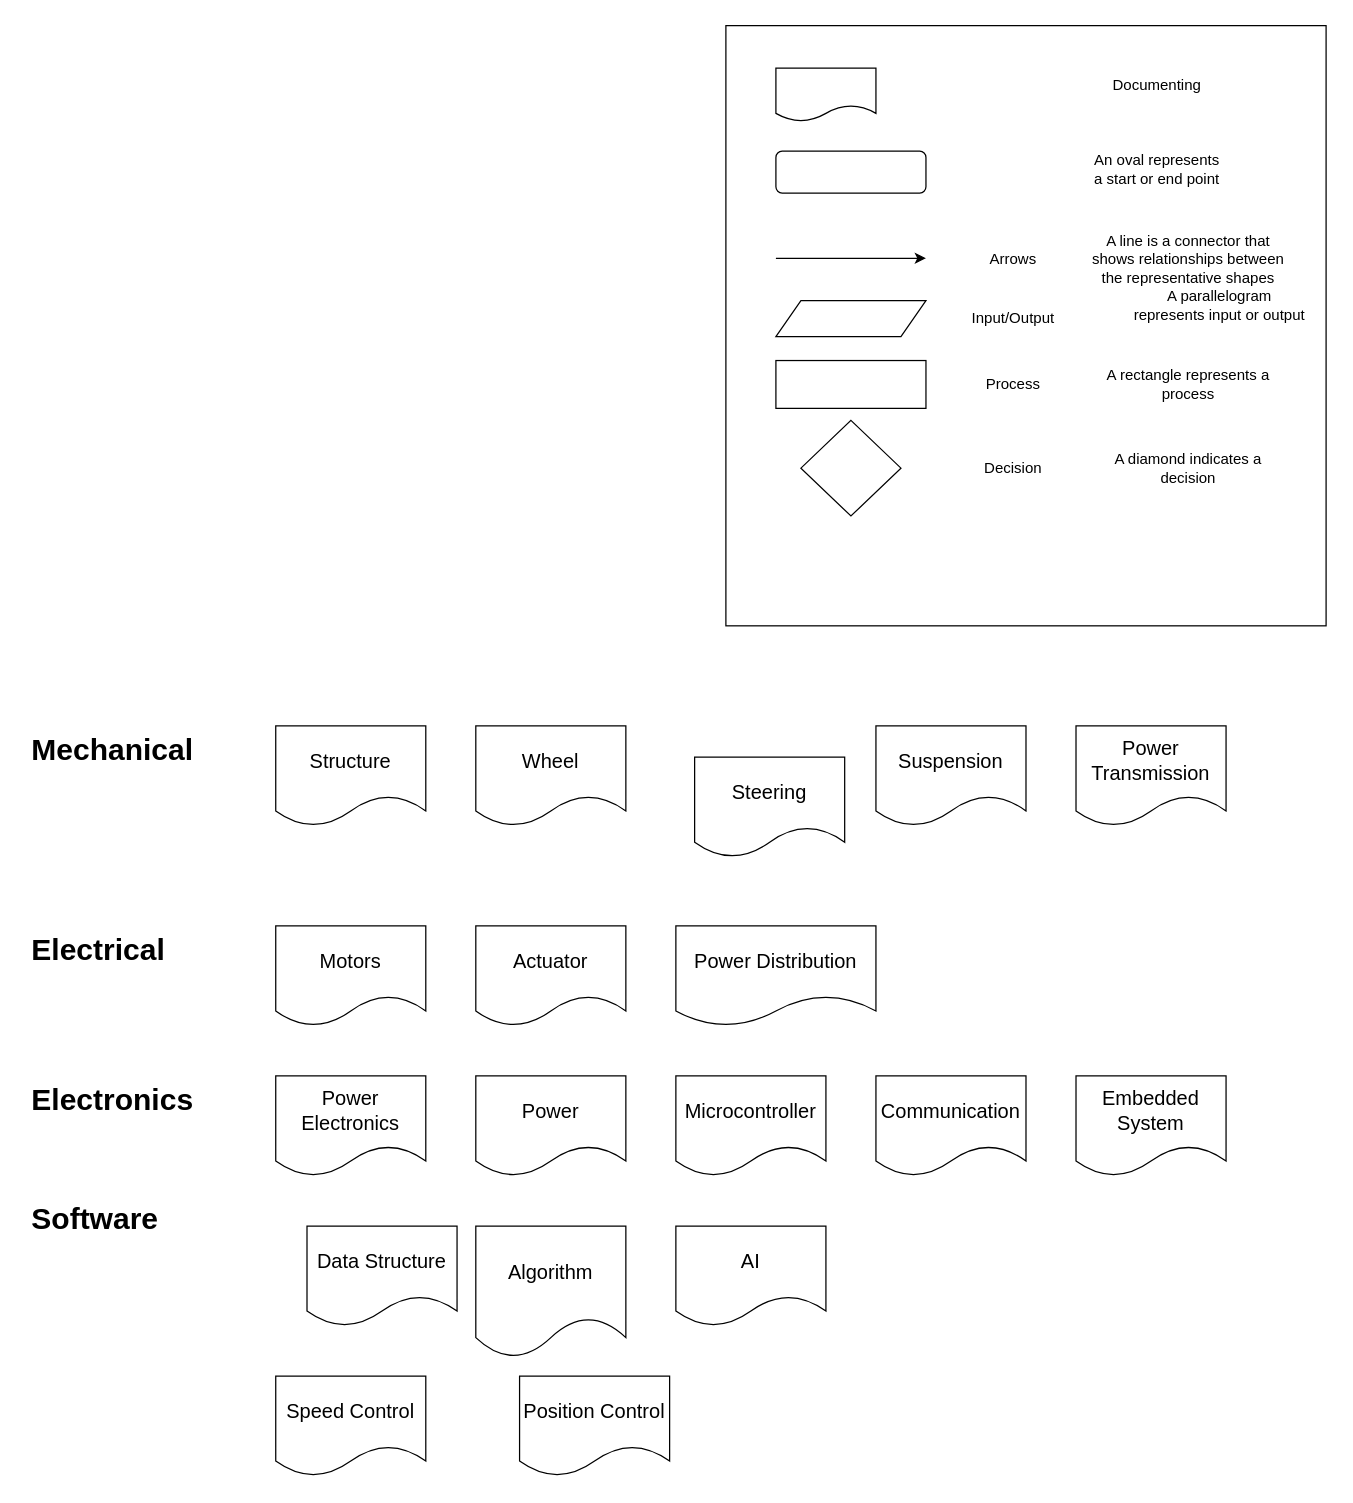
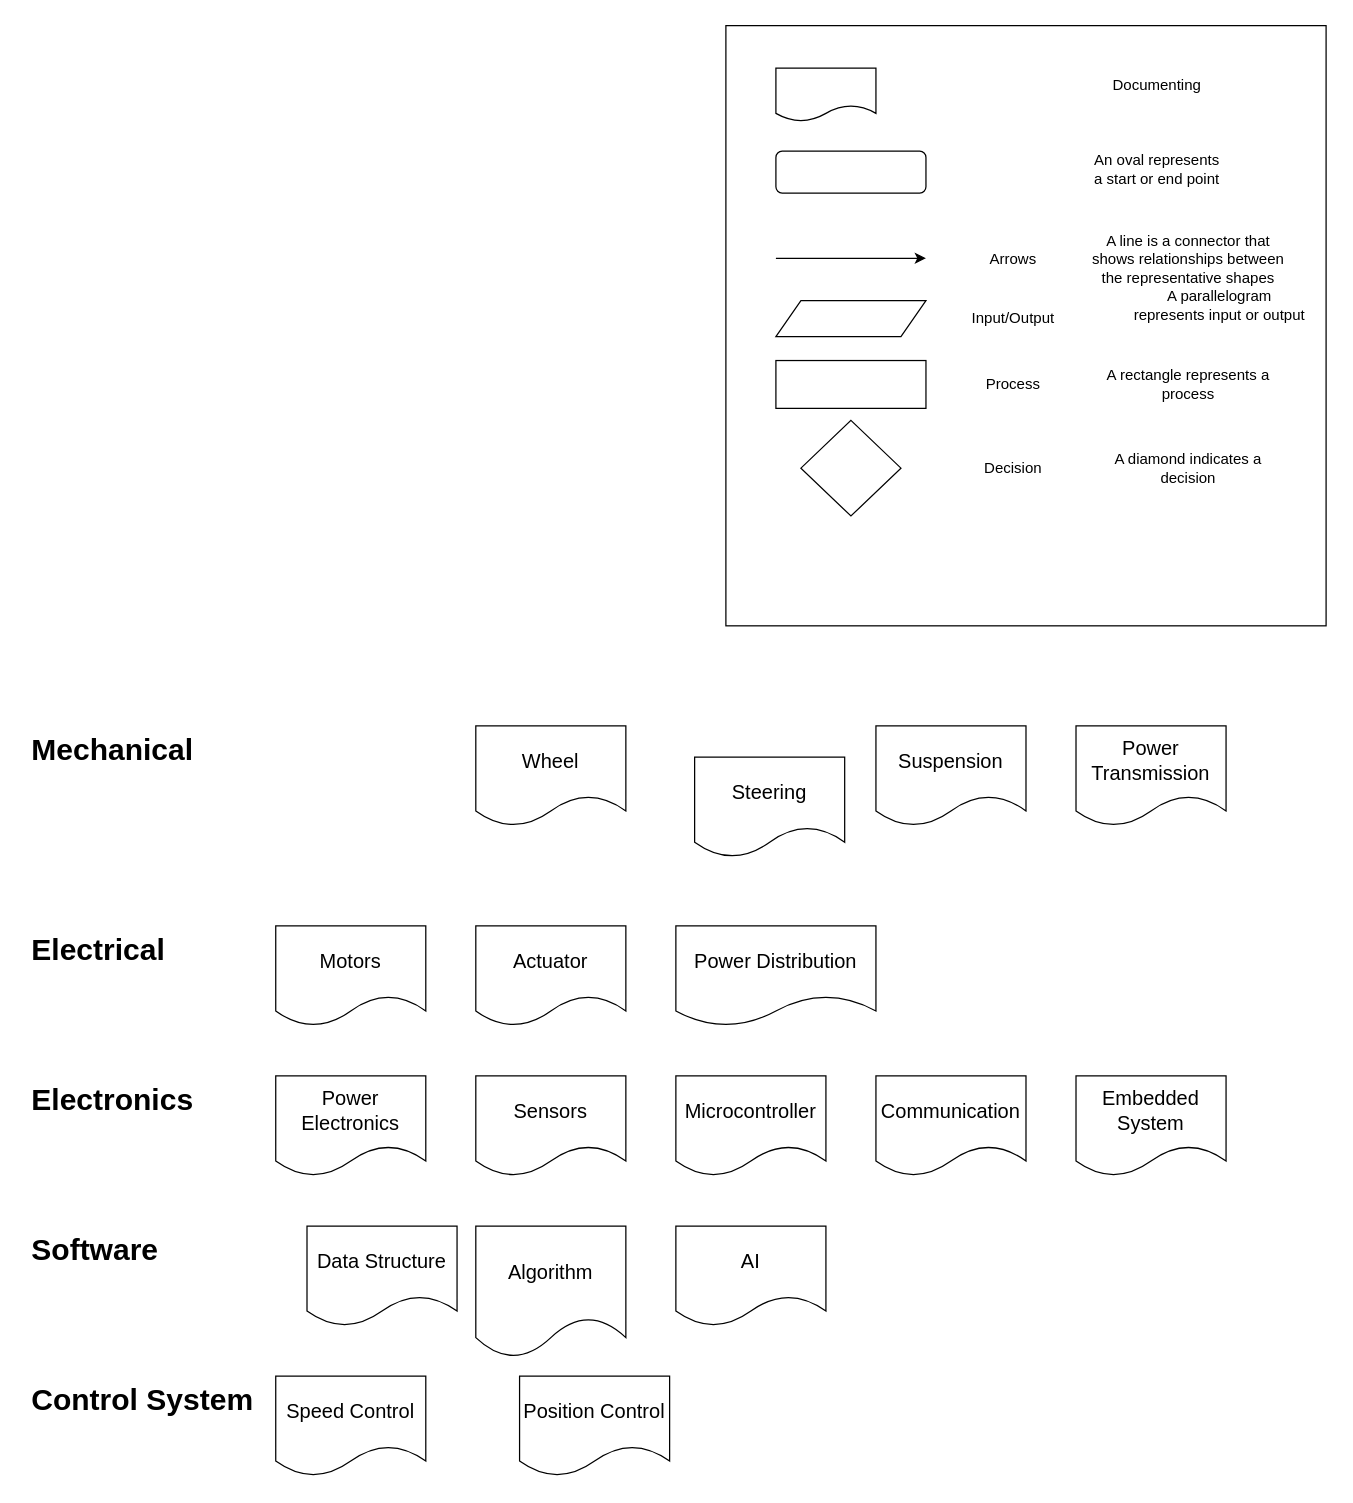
(351, 776) -> none
(551, 1111) -> (551, 1111)
(144, 1219) -> (144, 1251)
none -> (144, 1401)
